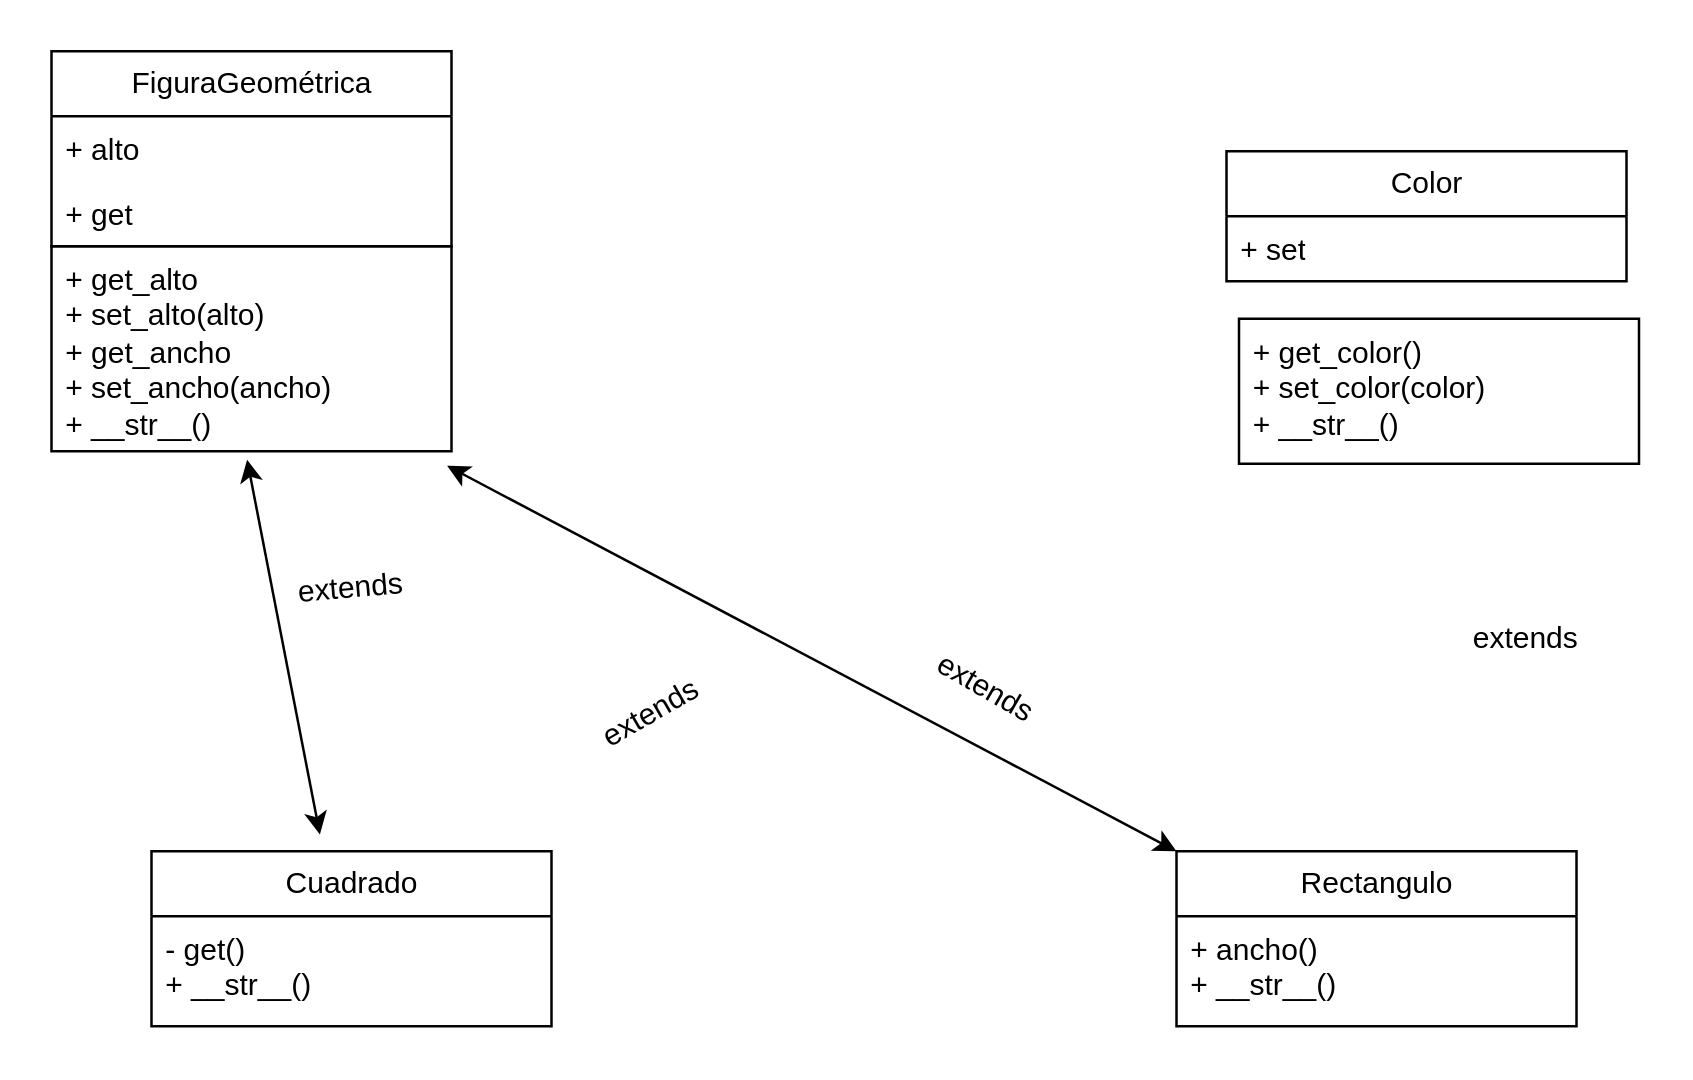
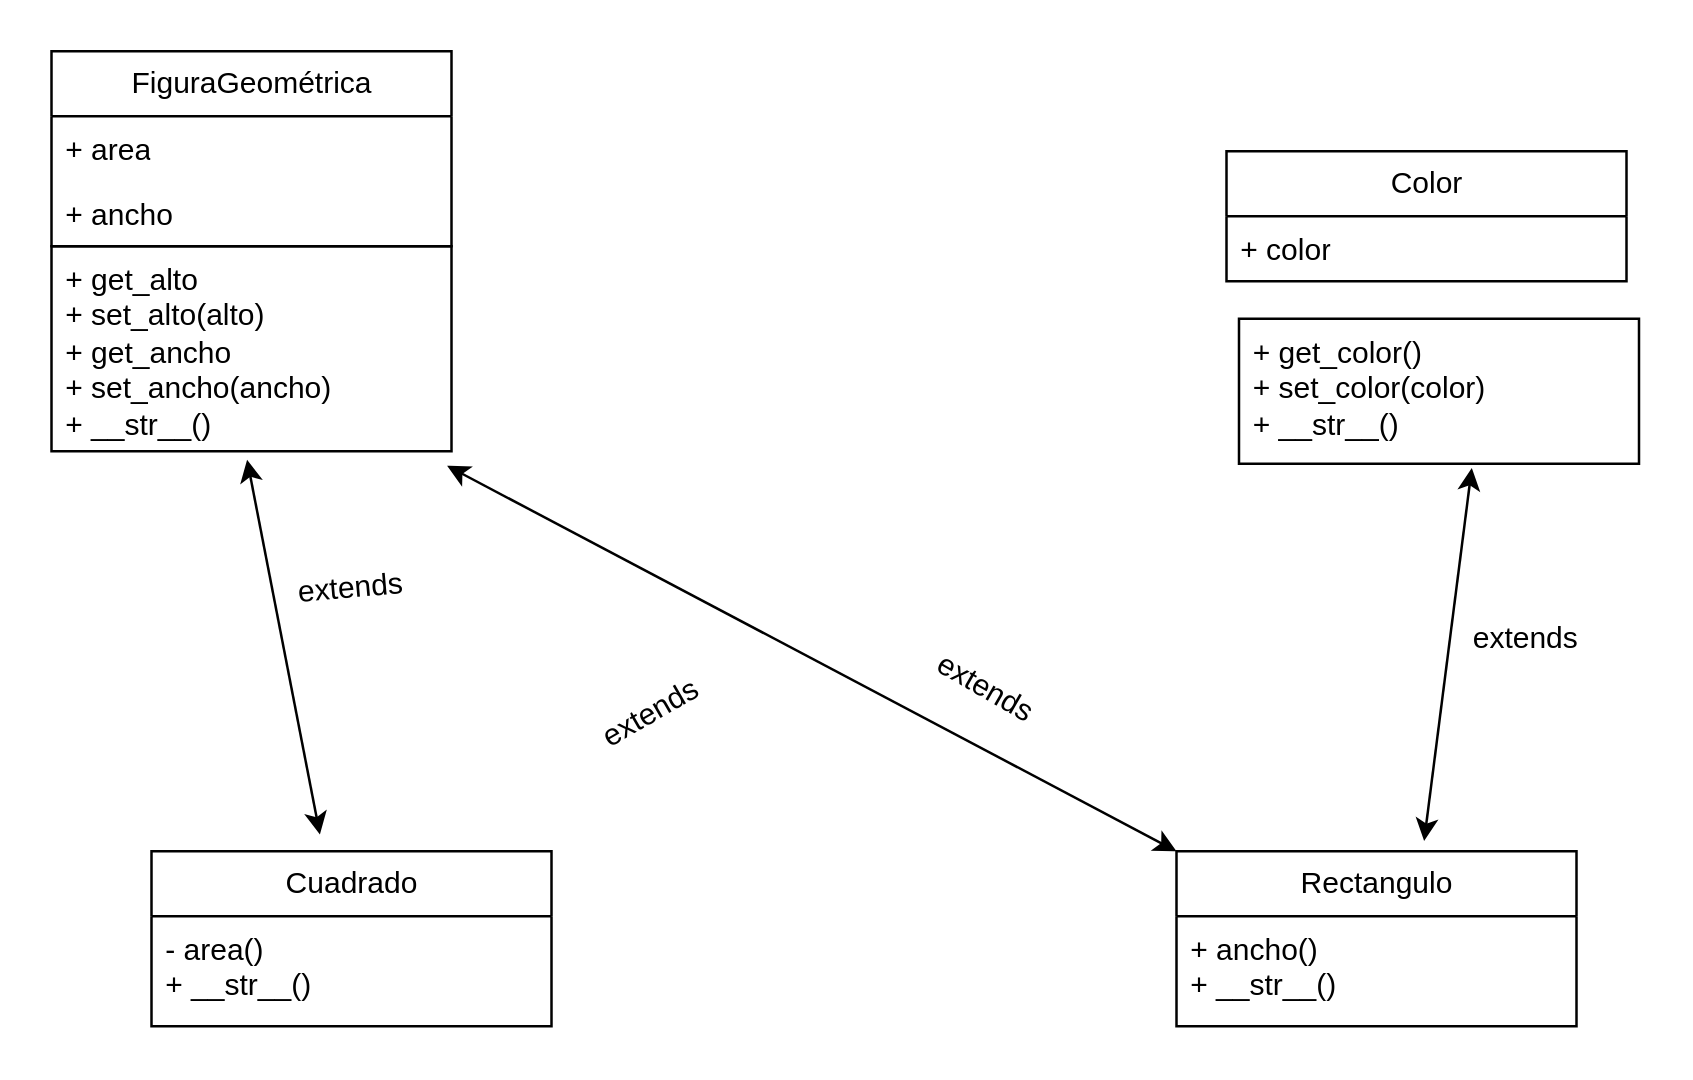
(109, 152) -> (113, 152)
(104, 217) -> (121, 217)
(1279, 252) -> (1292, 252)
none -> (1448, 654)
(255, 970) -> (255, 970)
